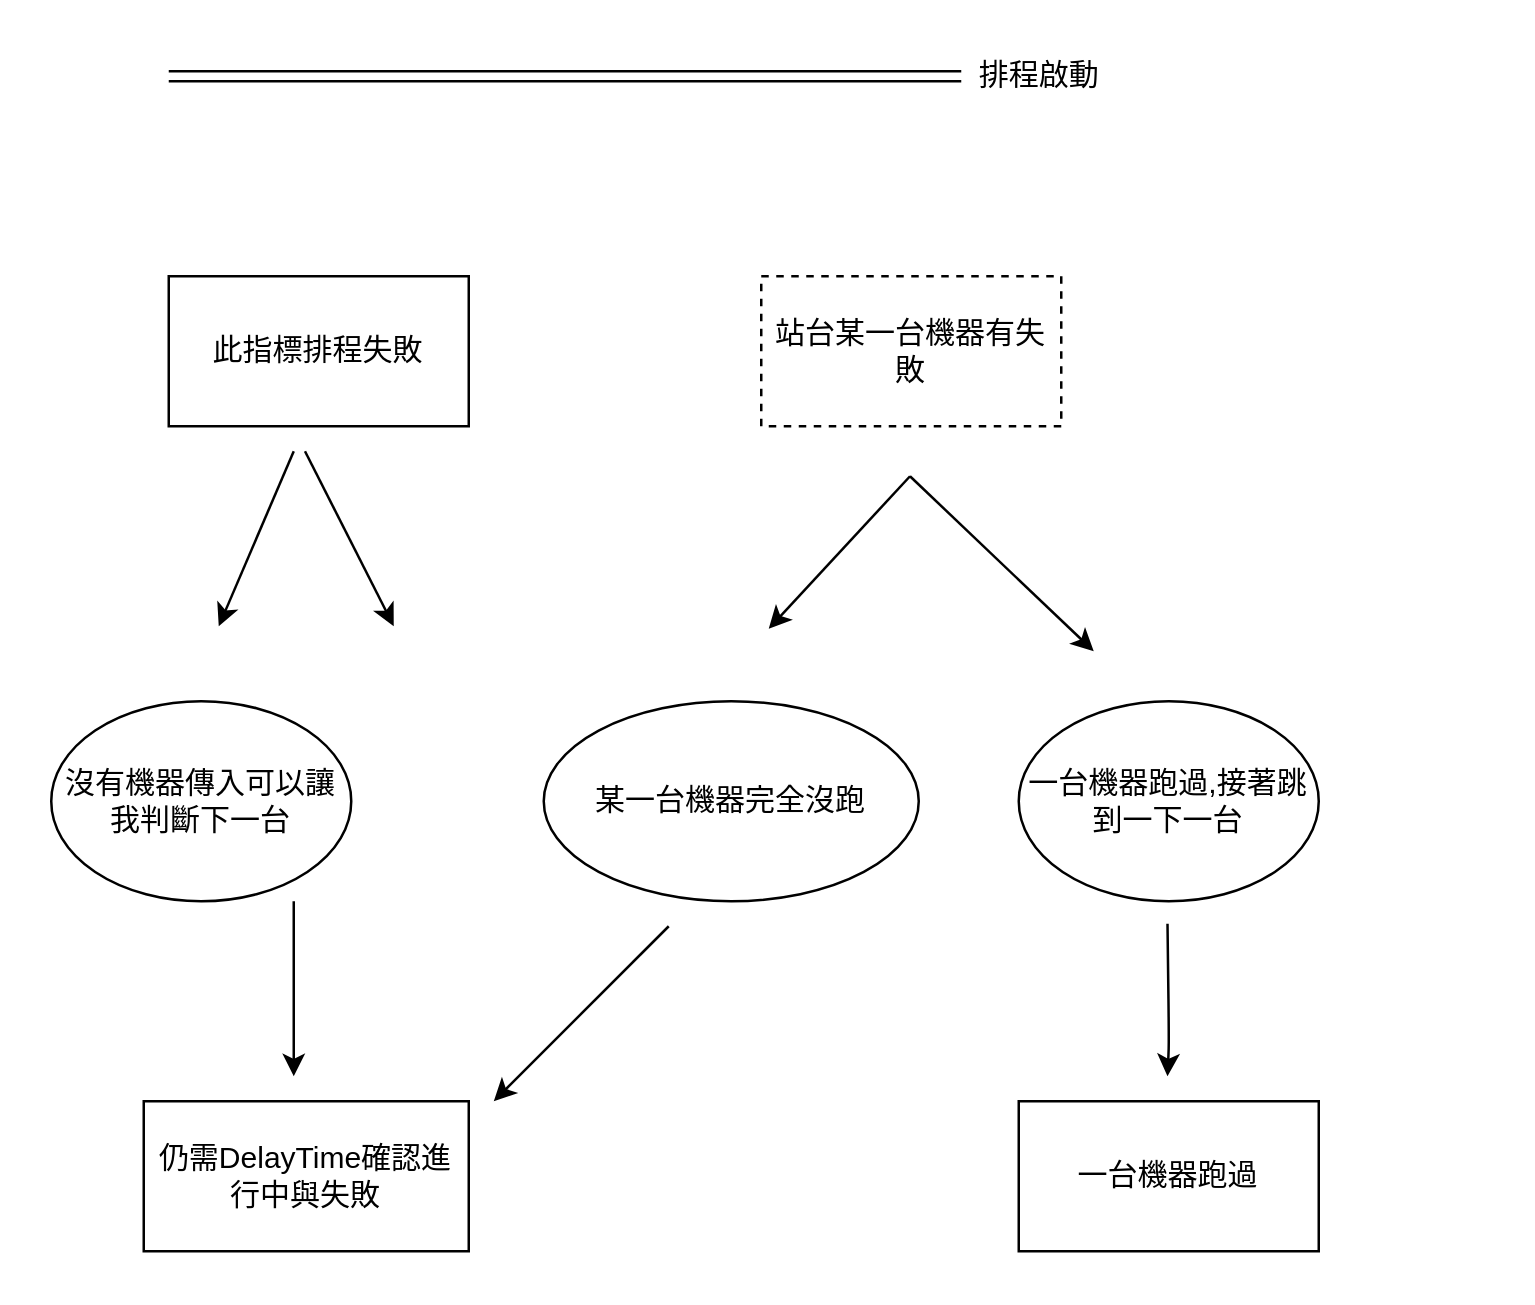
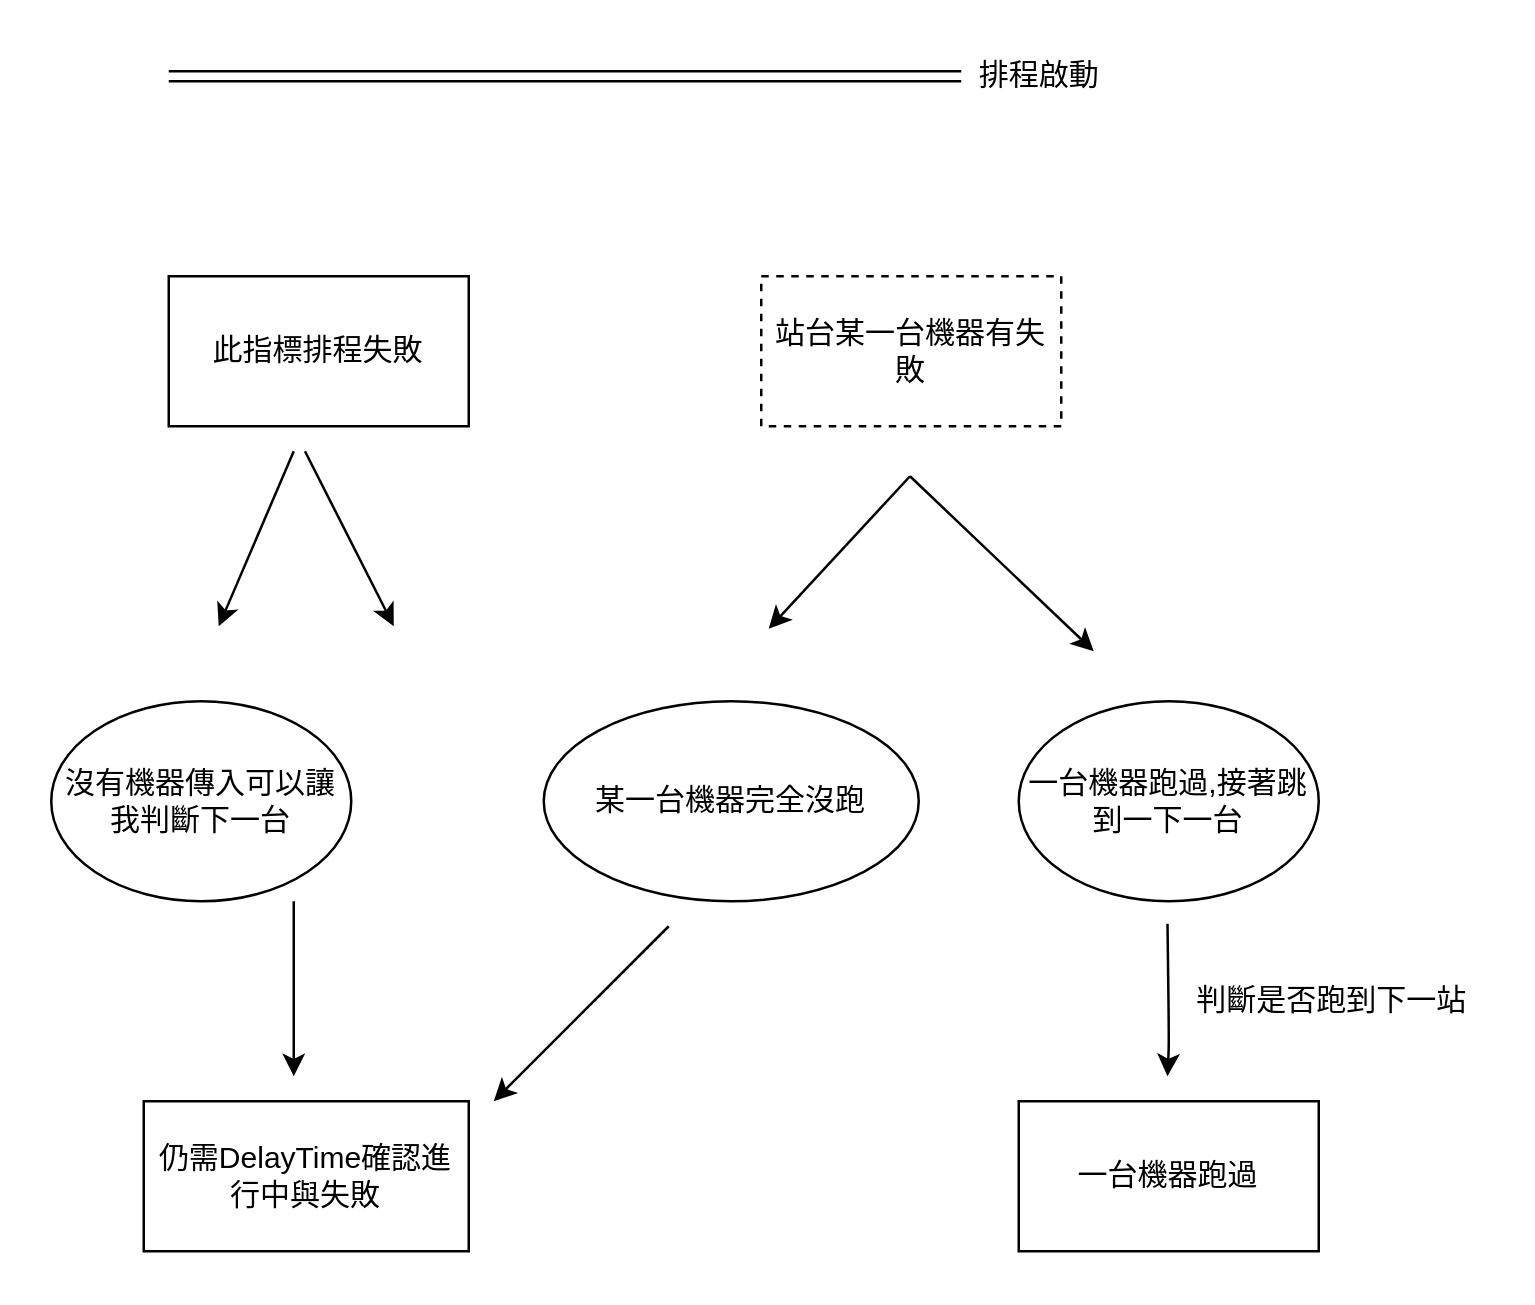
none -> (1331, 1001)
